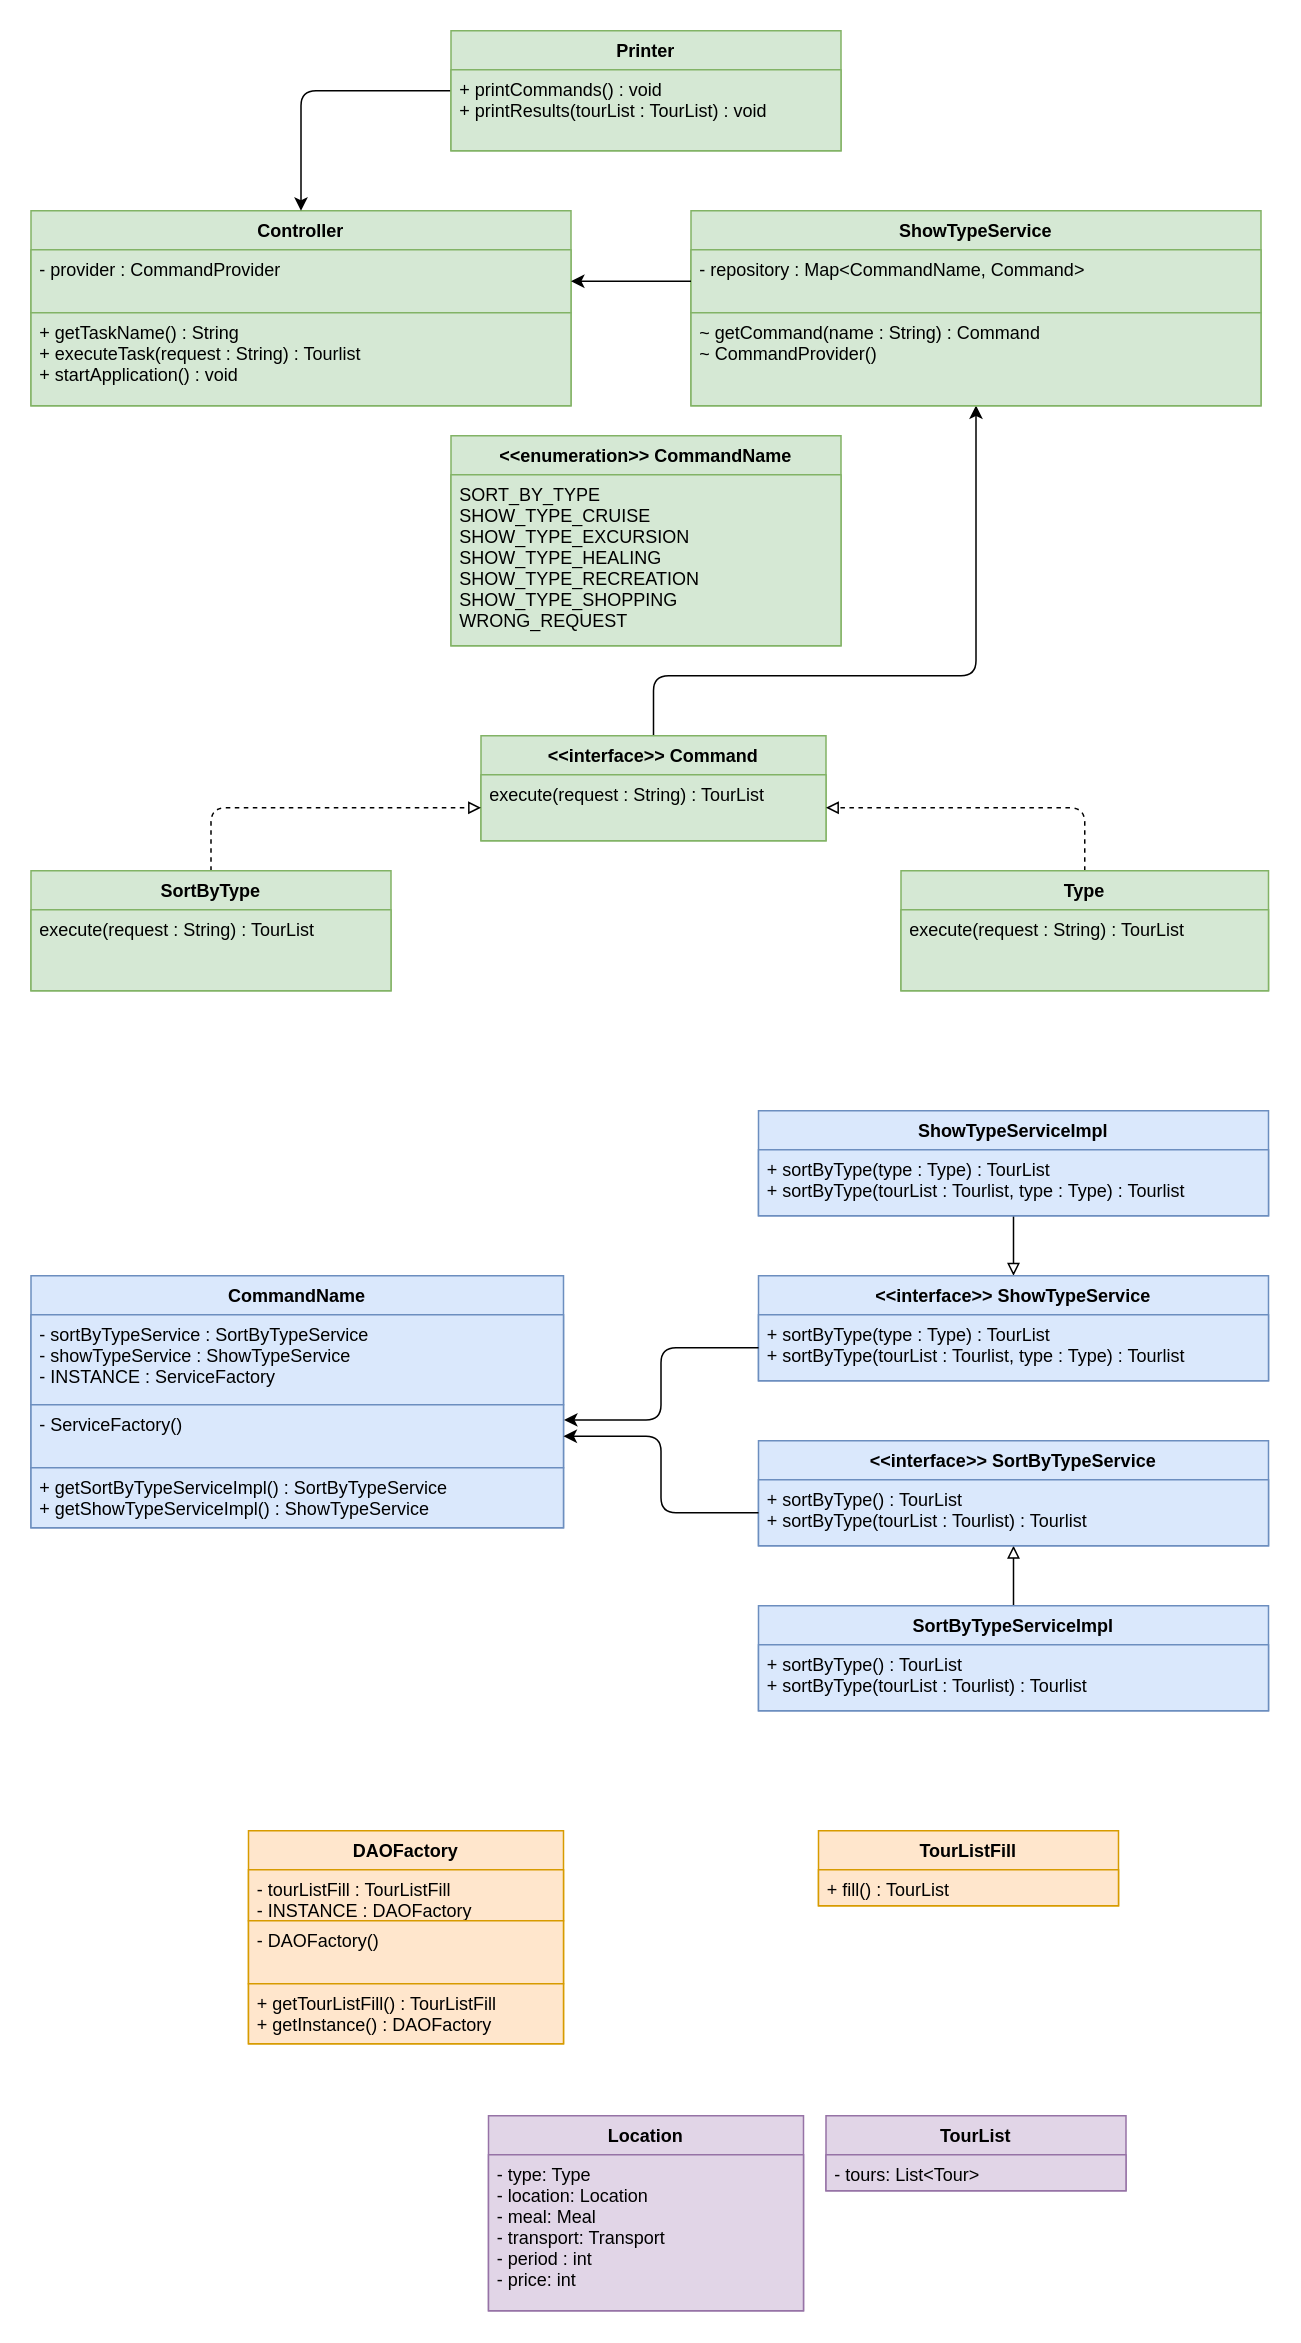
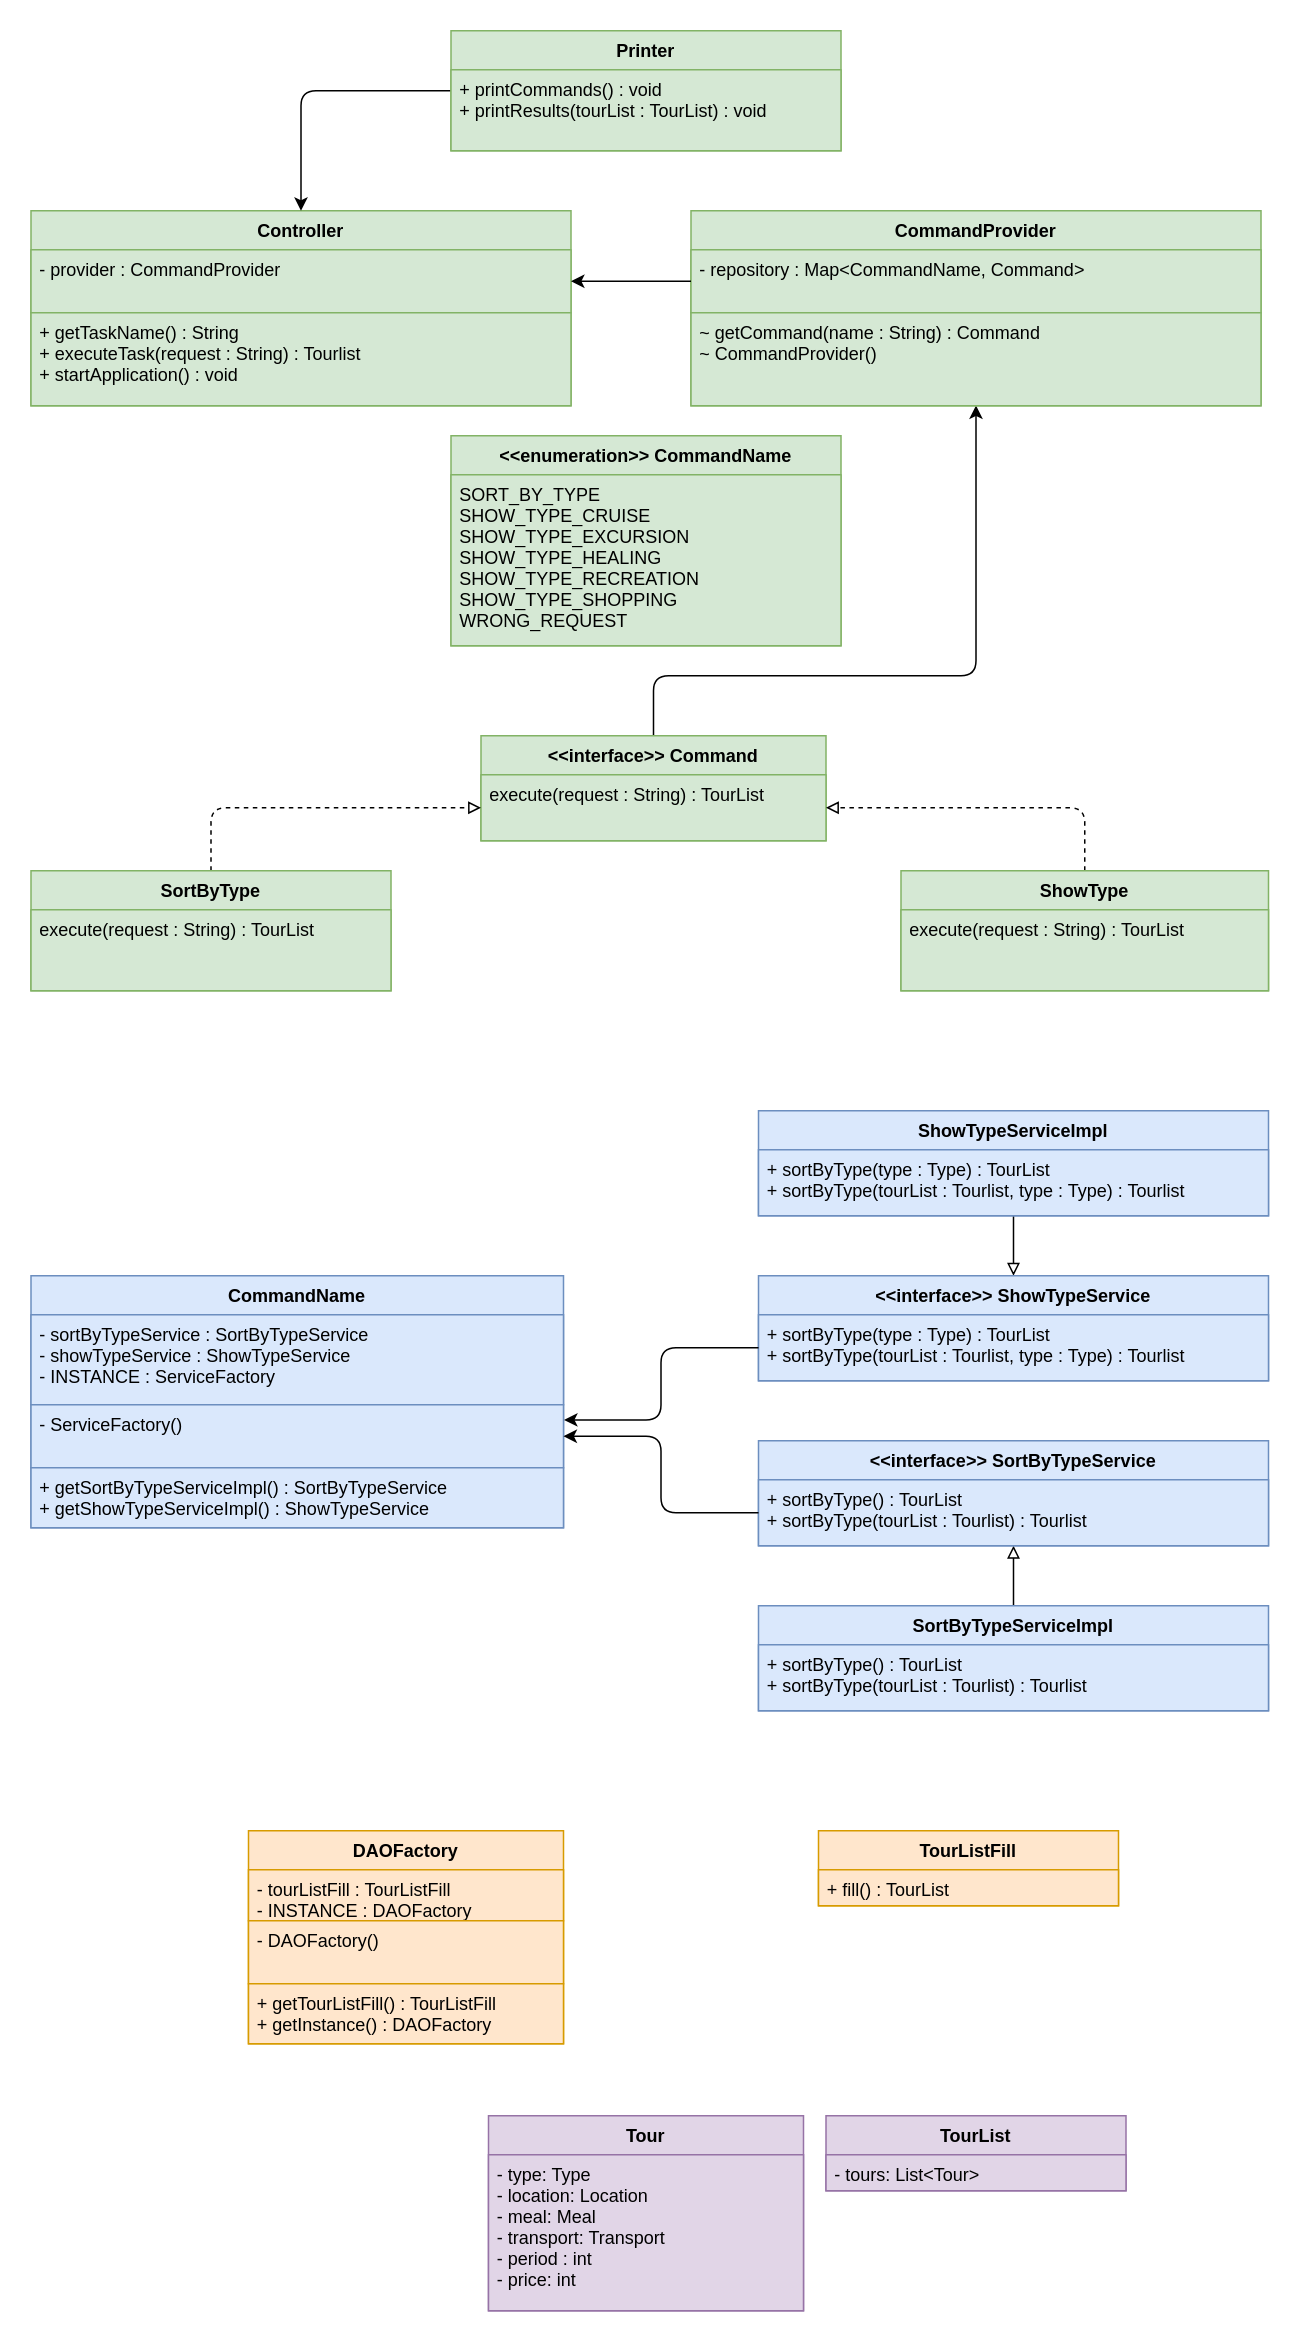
(975, 231) -> (975, 231)
(1084, 891) -> (1084, 891)
(645, 2136) -> (645, 2136)
